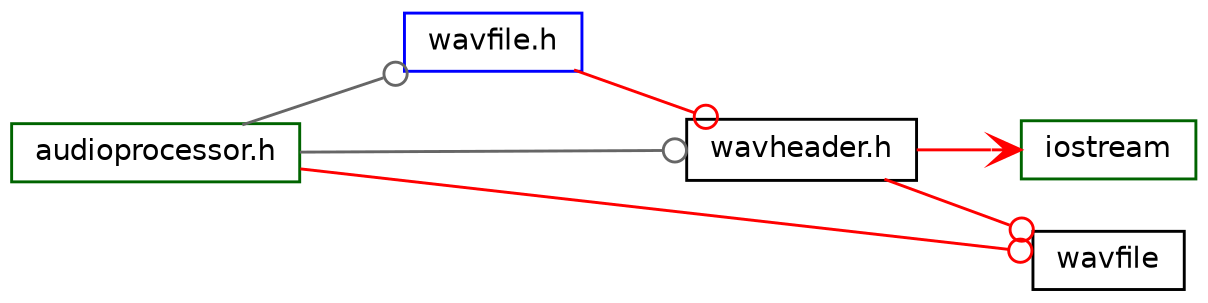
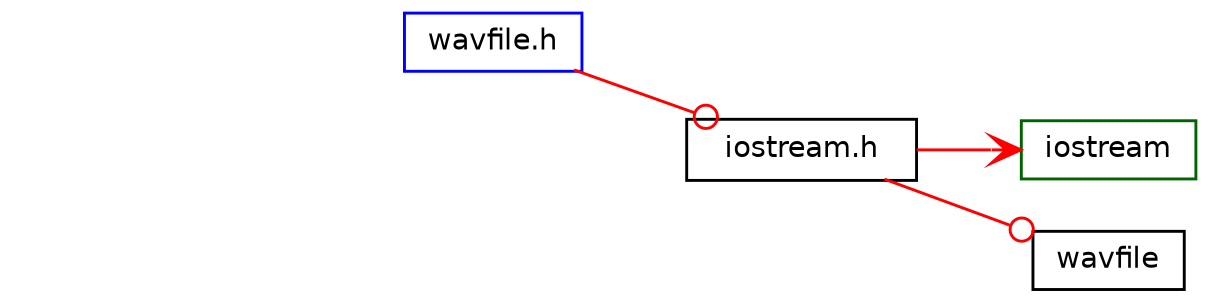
(802, 150) -> (802, 150)
(156, 153) -> none
